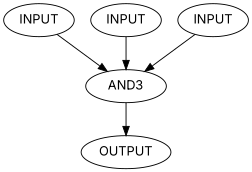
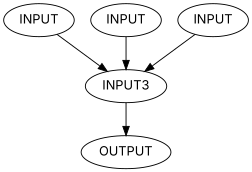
(126, 86) -> (126, 86)
